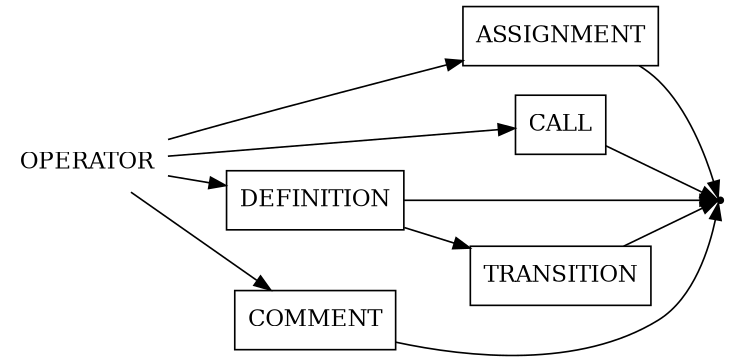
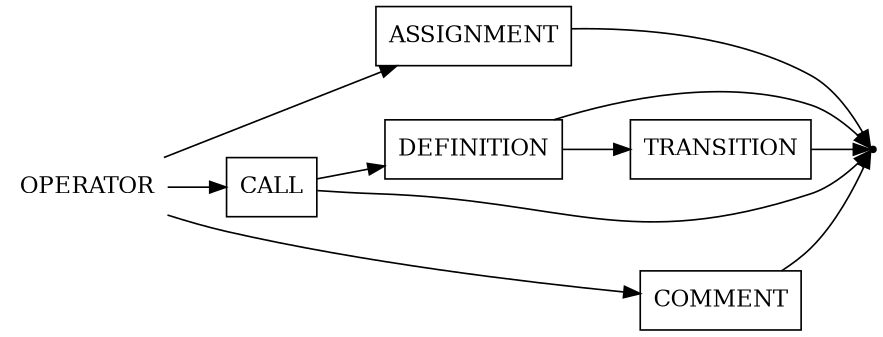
(189, 179) -> (342, 174)
